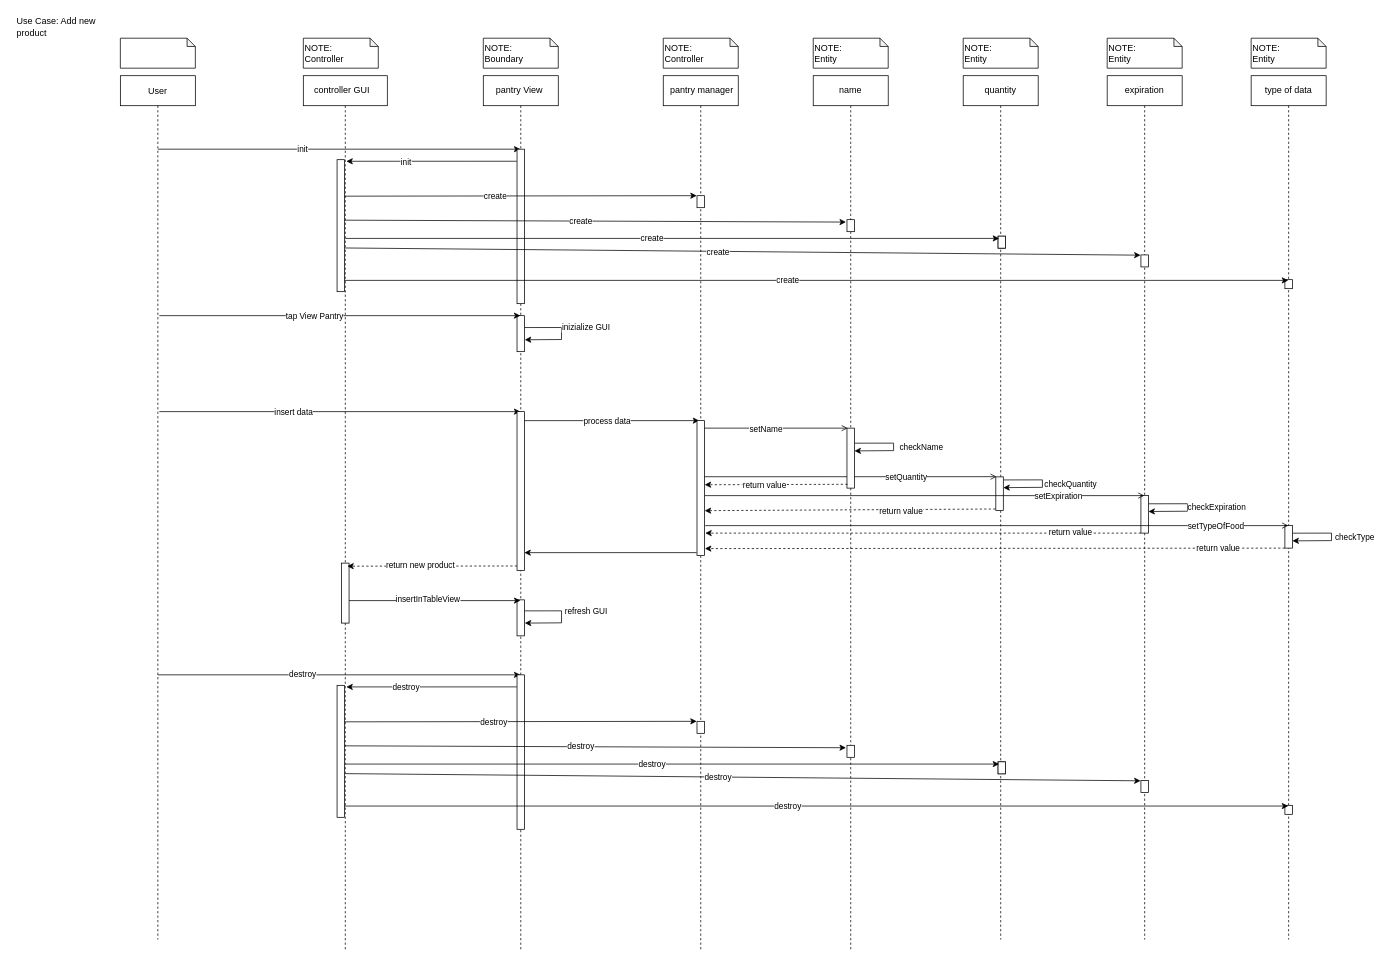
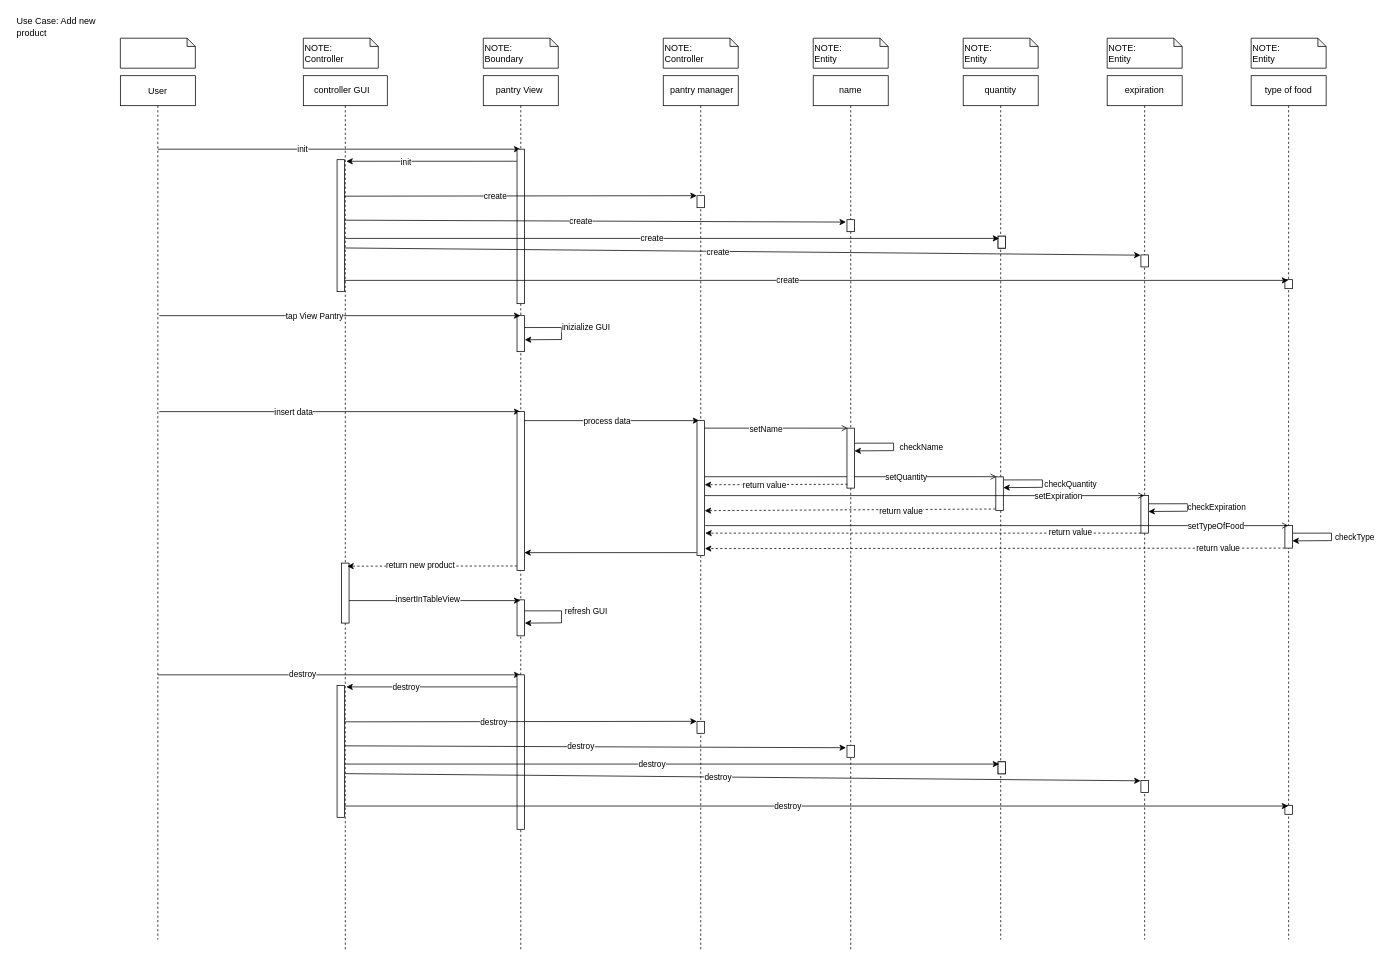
(1289, 90) -> (1289, 90)
